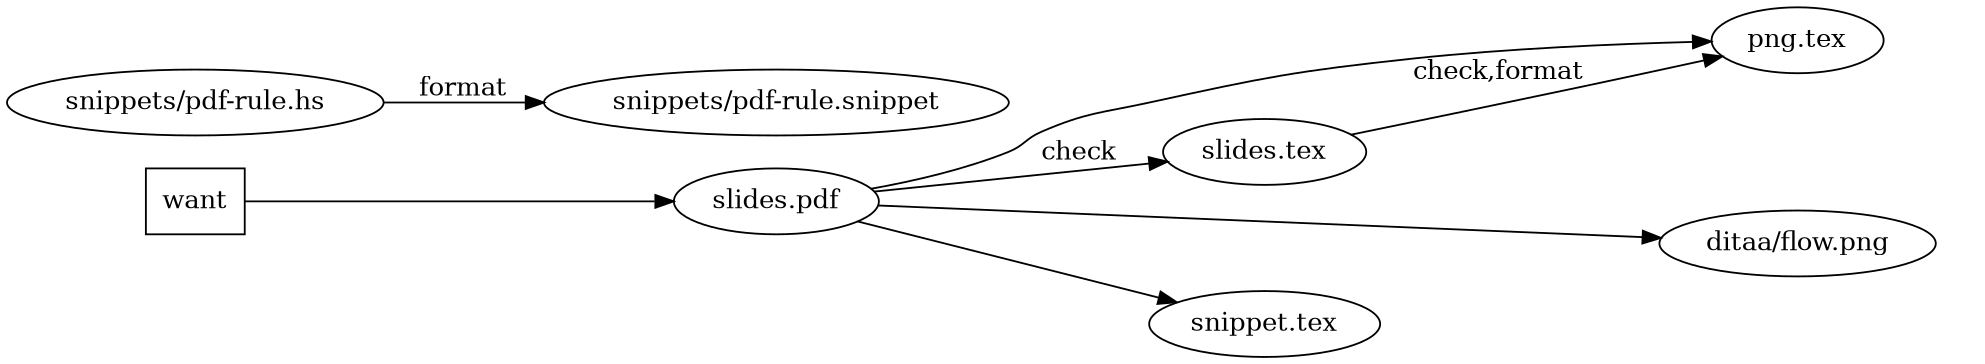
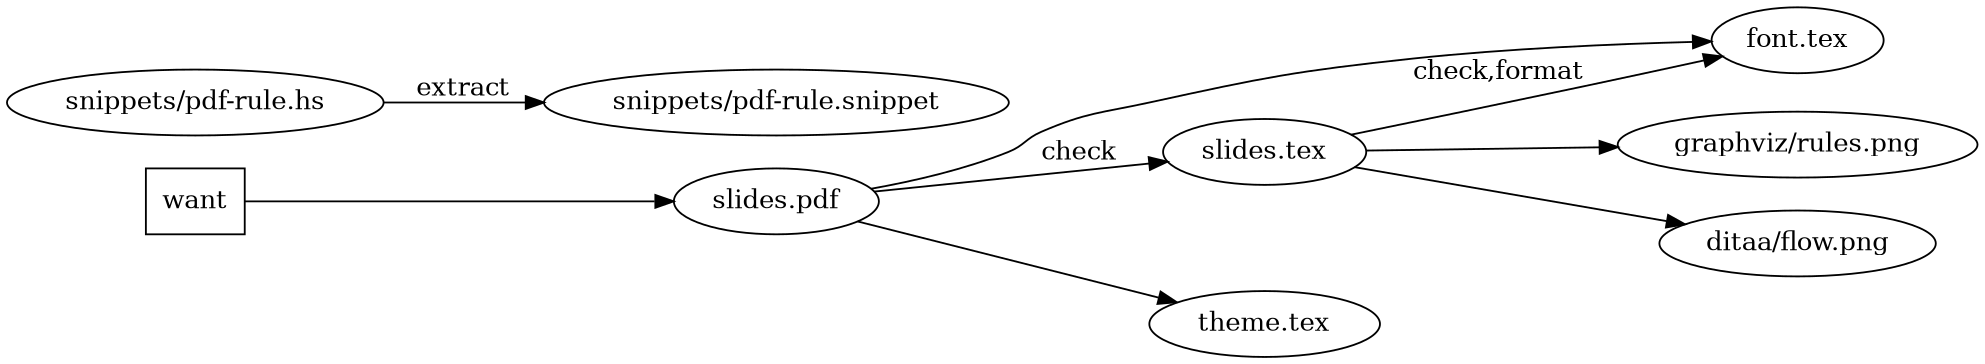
(1798, 40) -> (1798, 40)
(464, 89) -> (464, 89)
none -> (1798, 145)
(1260, 221) -> (1511, 194)
(1265, 324) -> (1265, 324)
